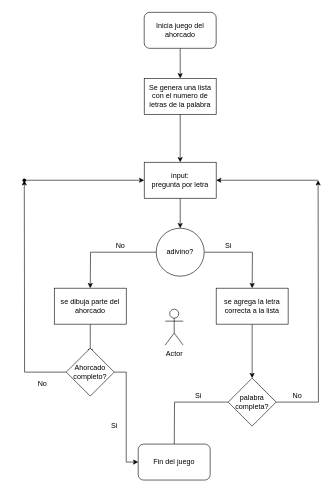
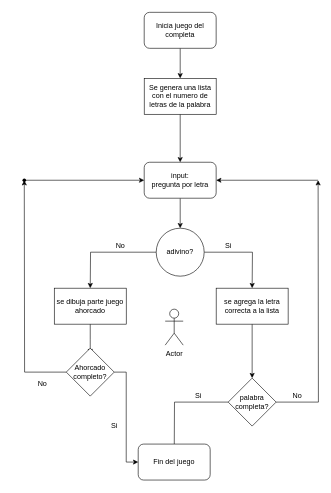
(180, 30) -> (180, 30)
(180, 180) -> (180, 180)
(90, 306) -> (90, 306)
